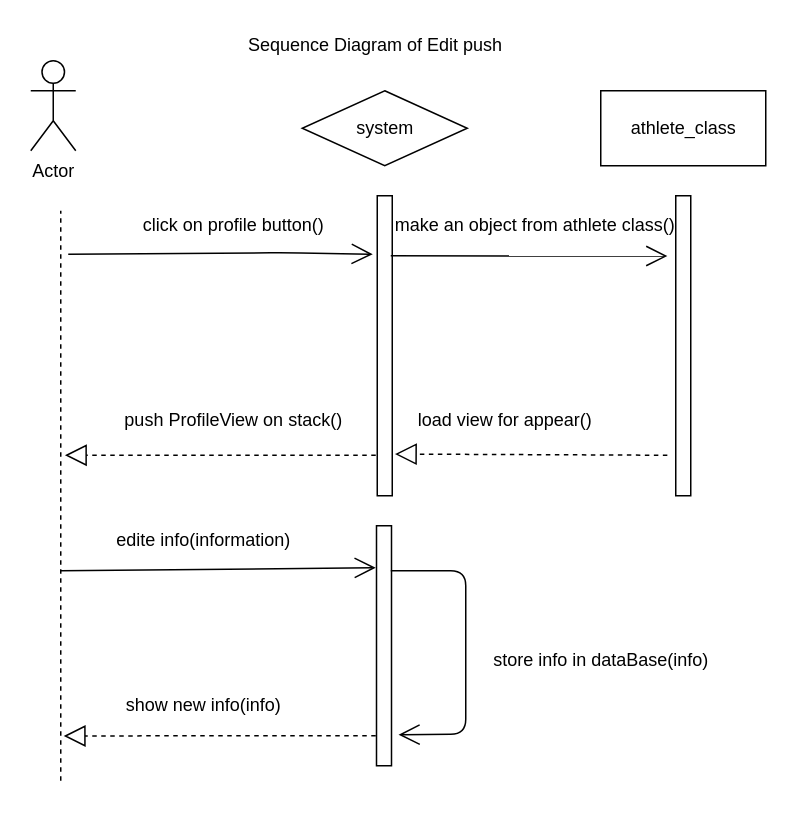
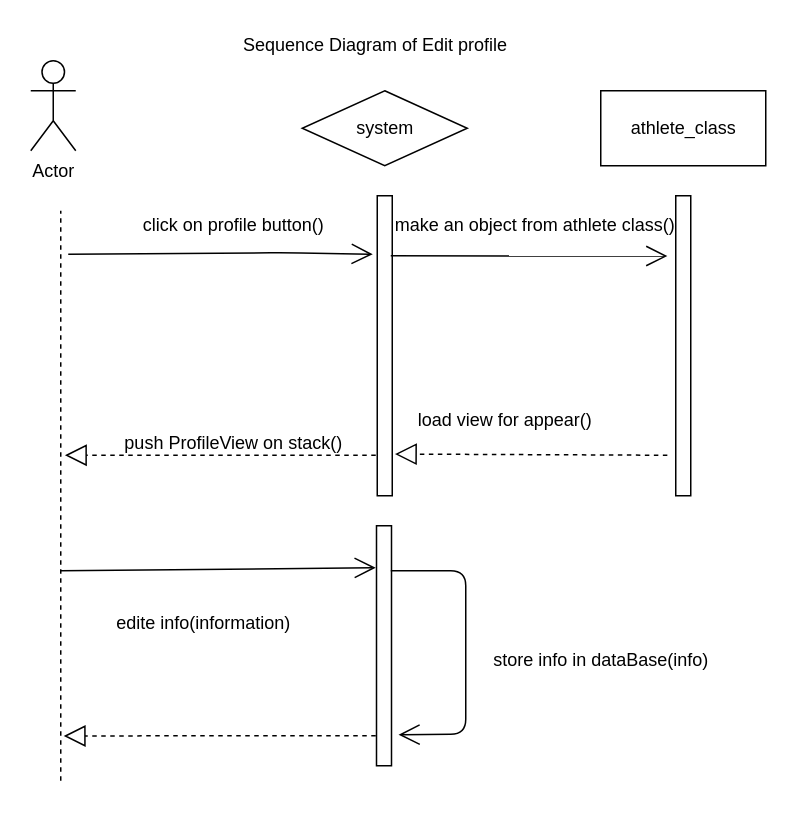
(376, 46) -> (376, 46)
(233, 421) -> (233, 443)
(203, 541) -> (203, 623)
(203, 706) -> none
